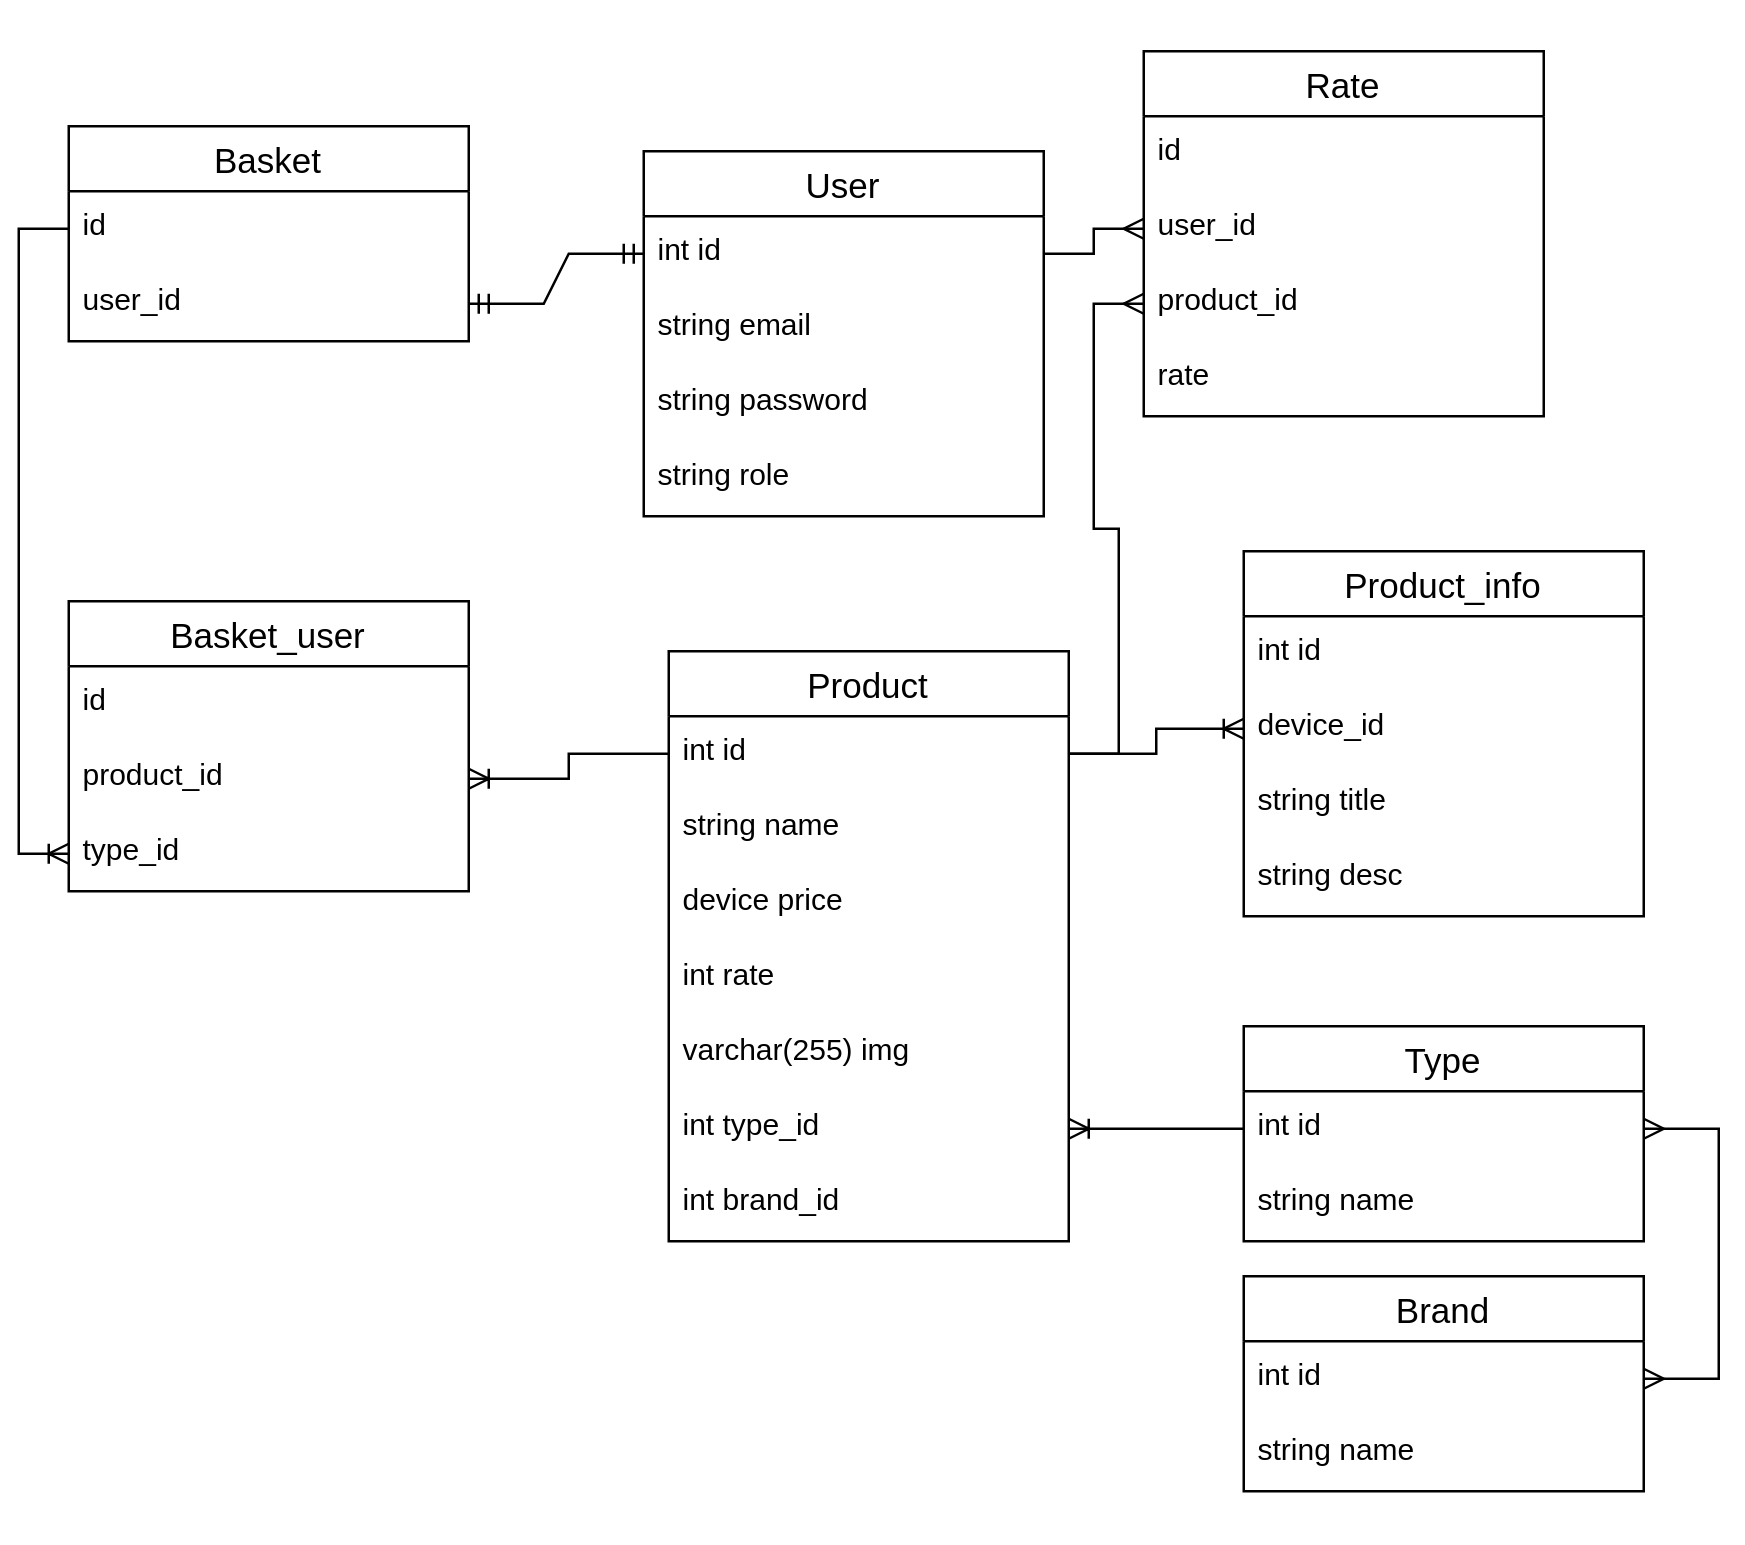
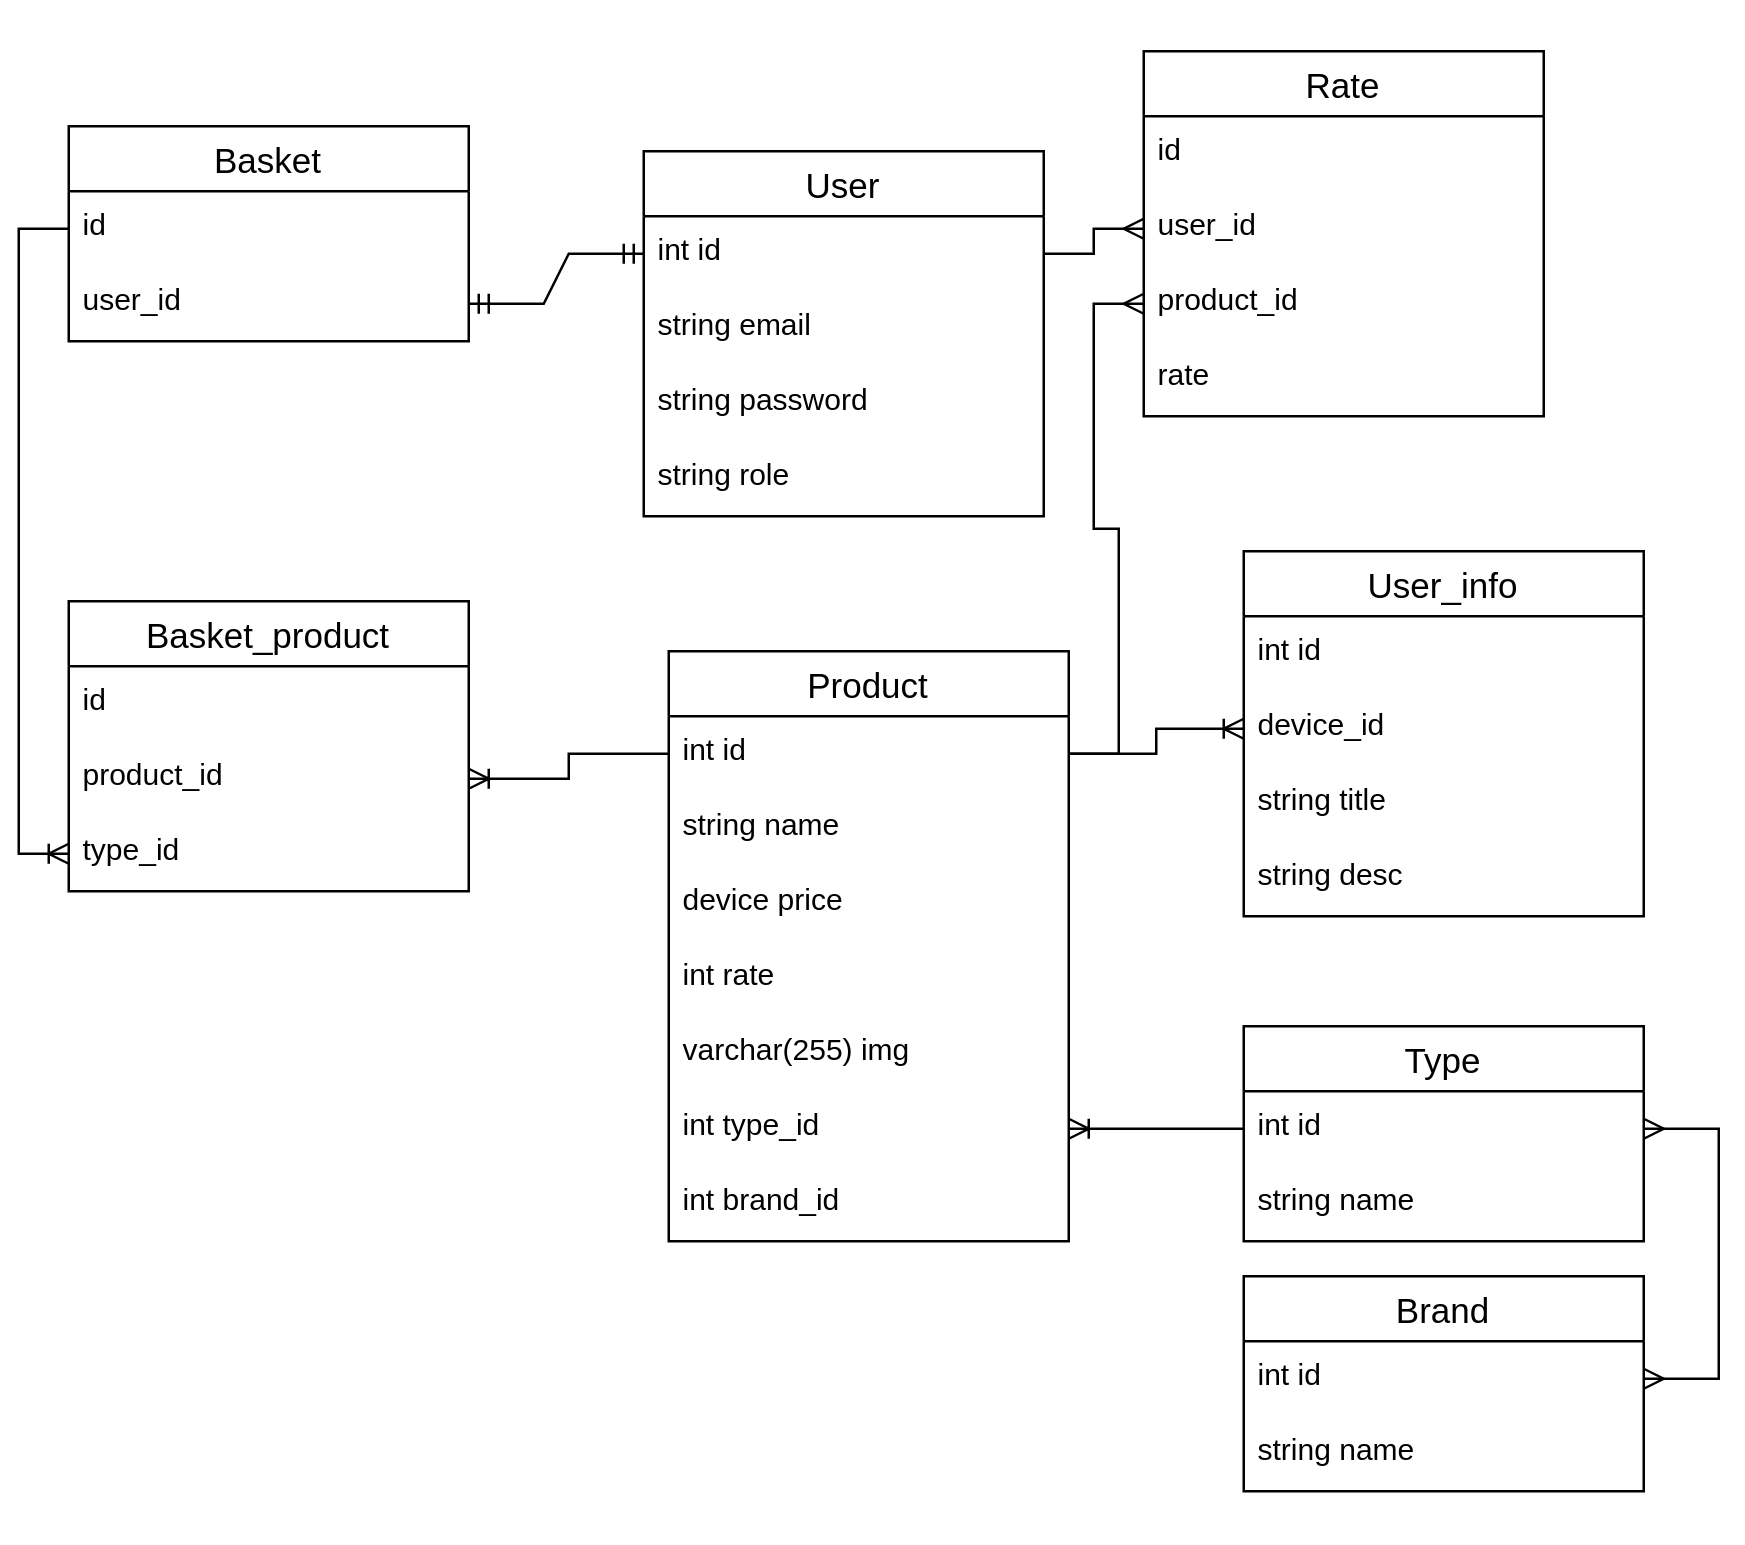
(1443, 586) -> (1443, 586)
(268, 636) -> (268, 636)
